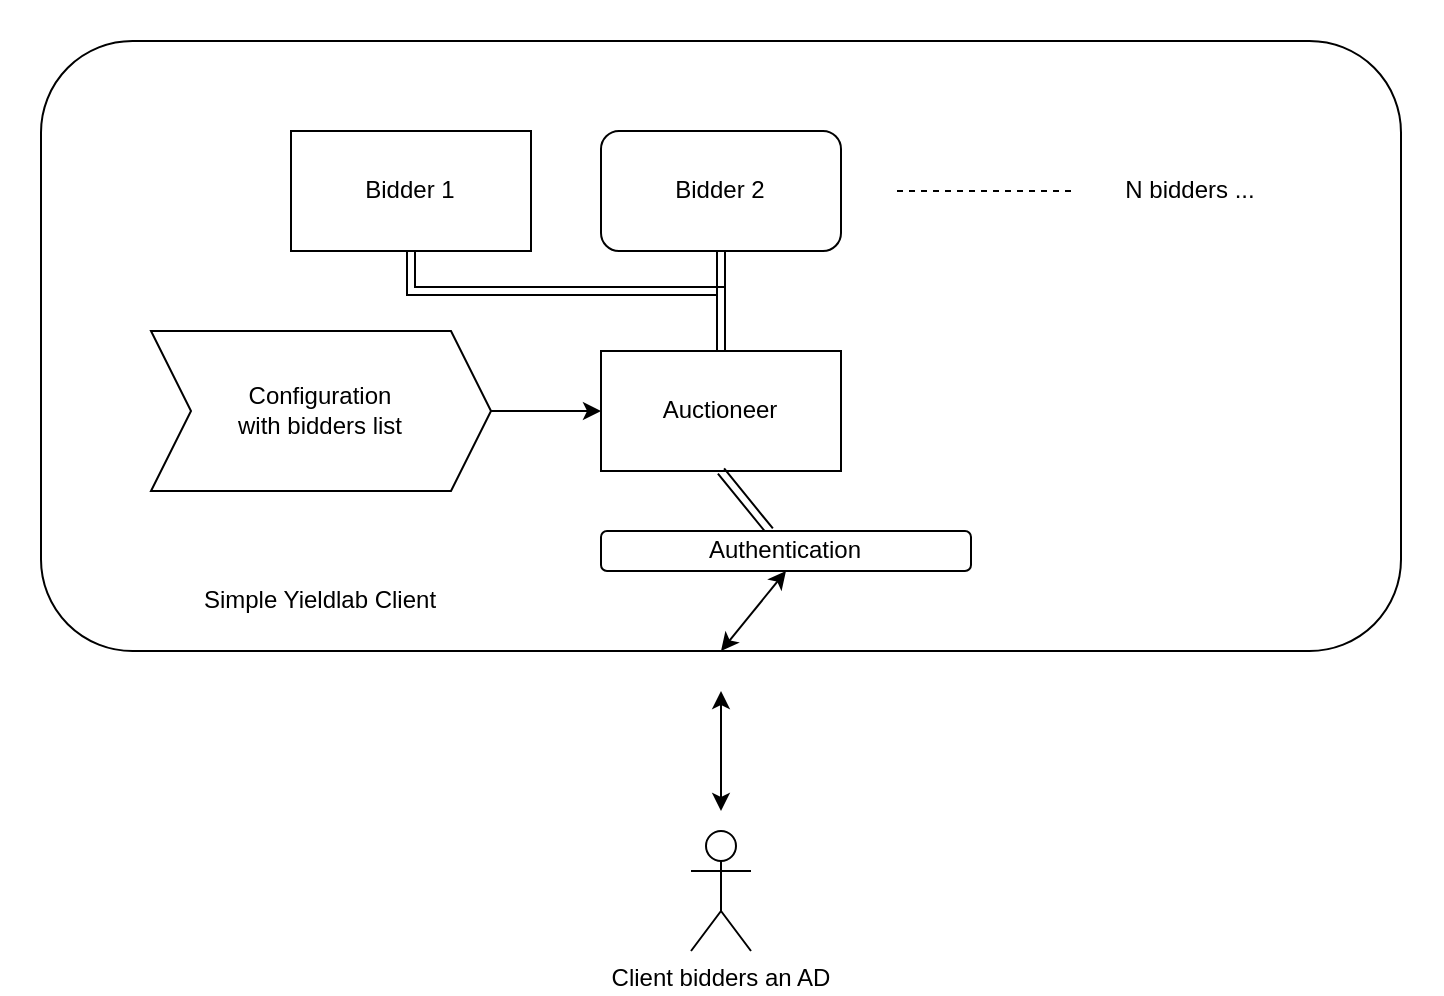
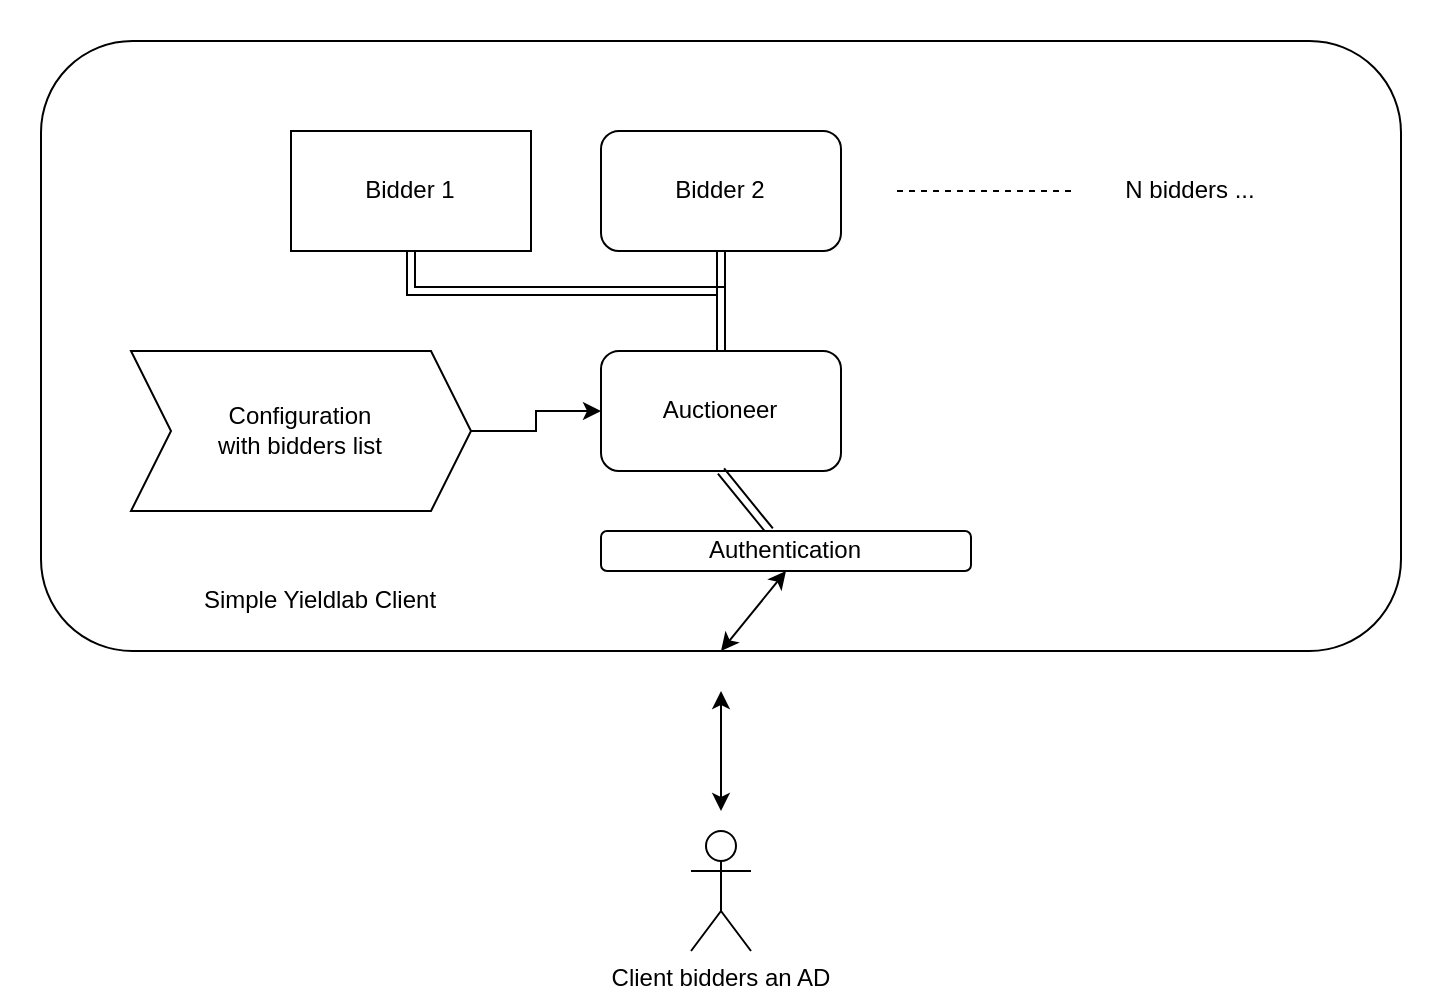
(321, 411) -> (301, 431)
(721, 411) -> (721, 411)
